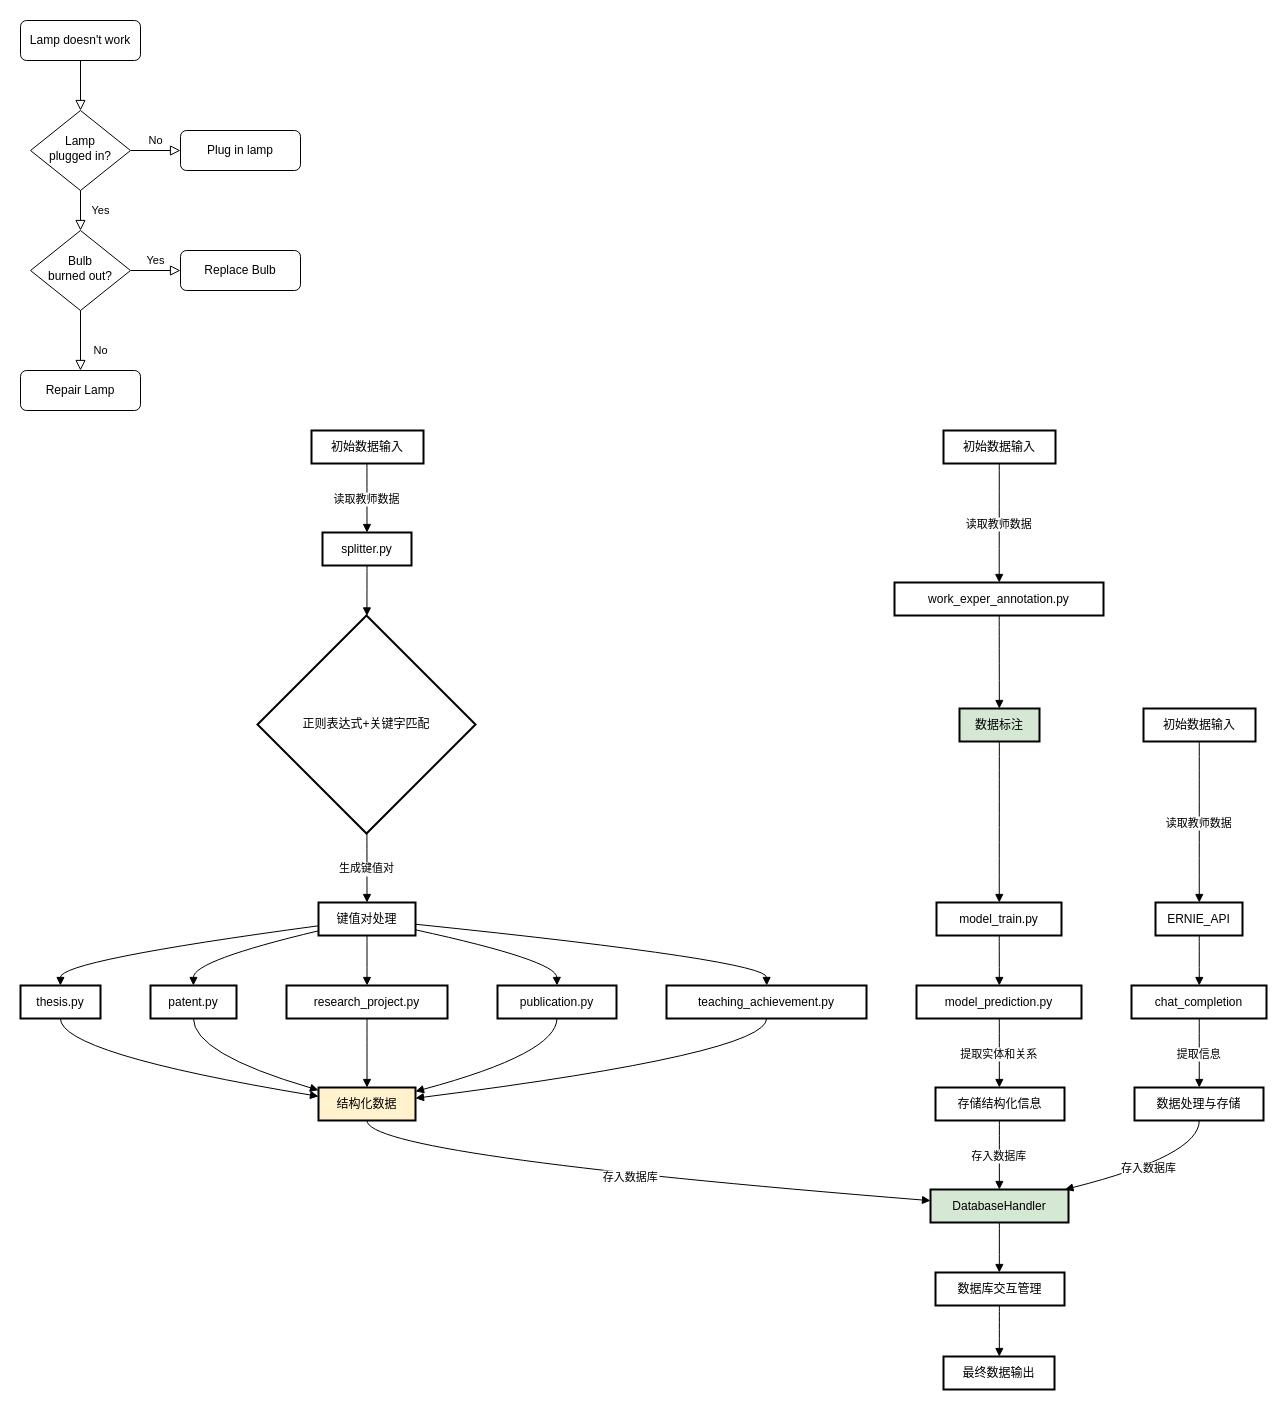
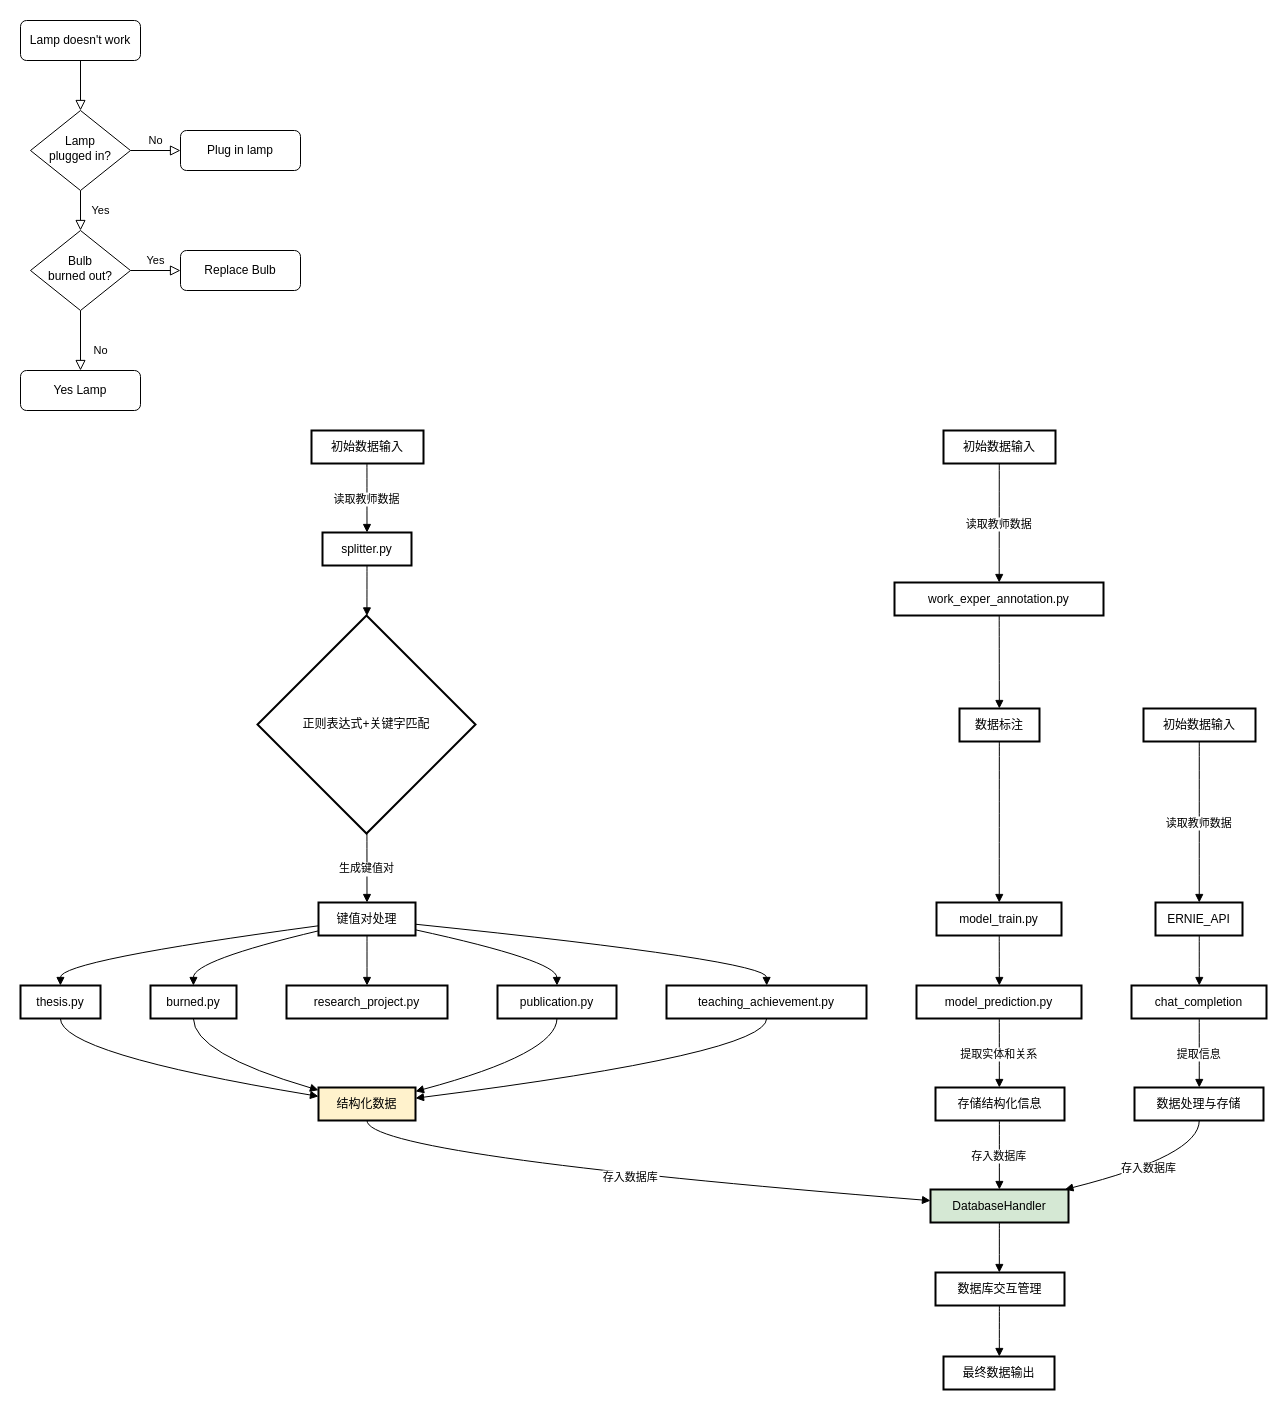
(81, 391) -> (81, 391)
(1000, 725) -> (1000, 725)
(194, 1003) -> (194, 1003)
(367, 1049) -> none
